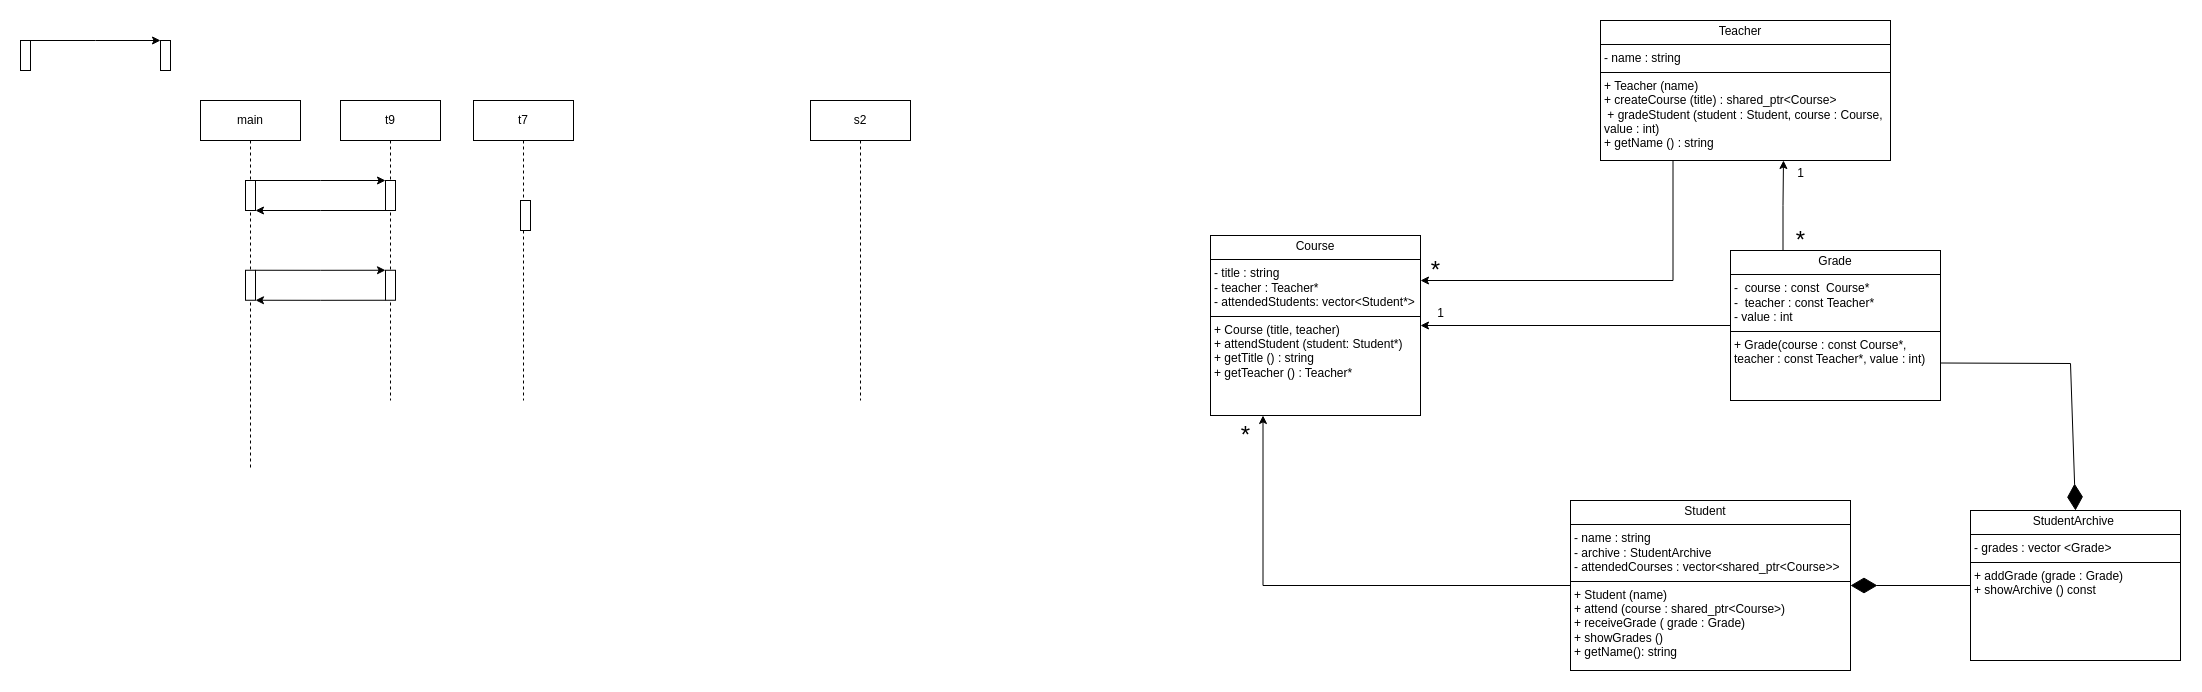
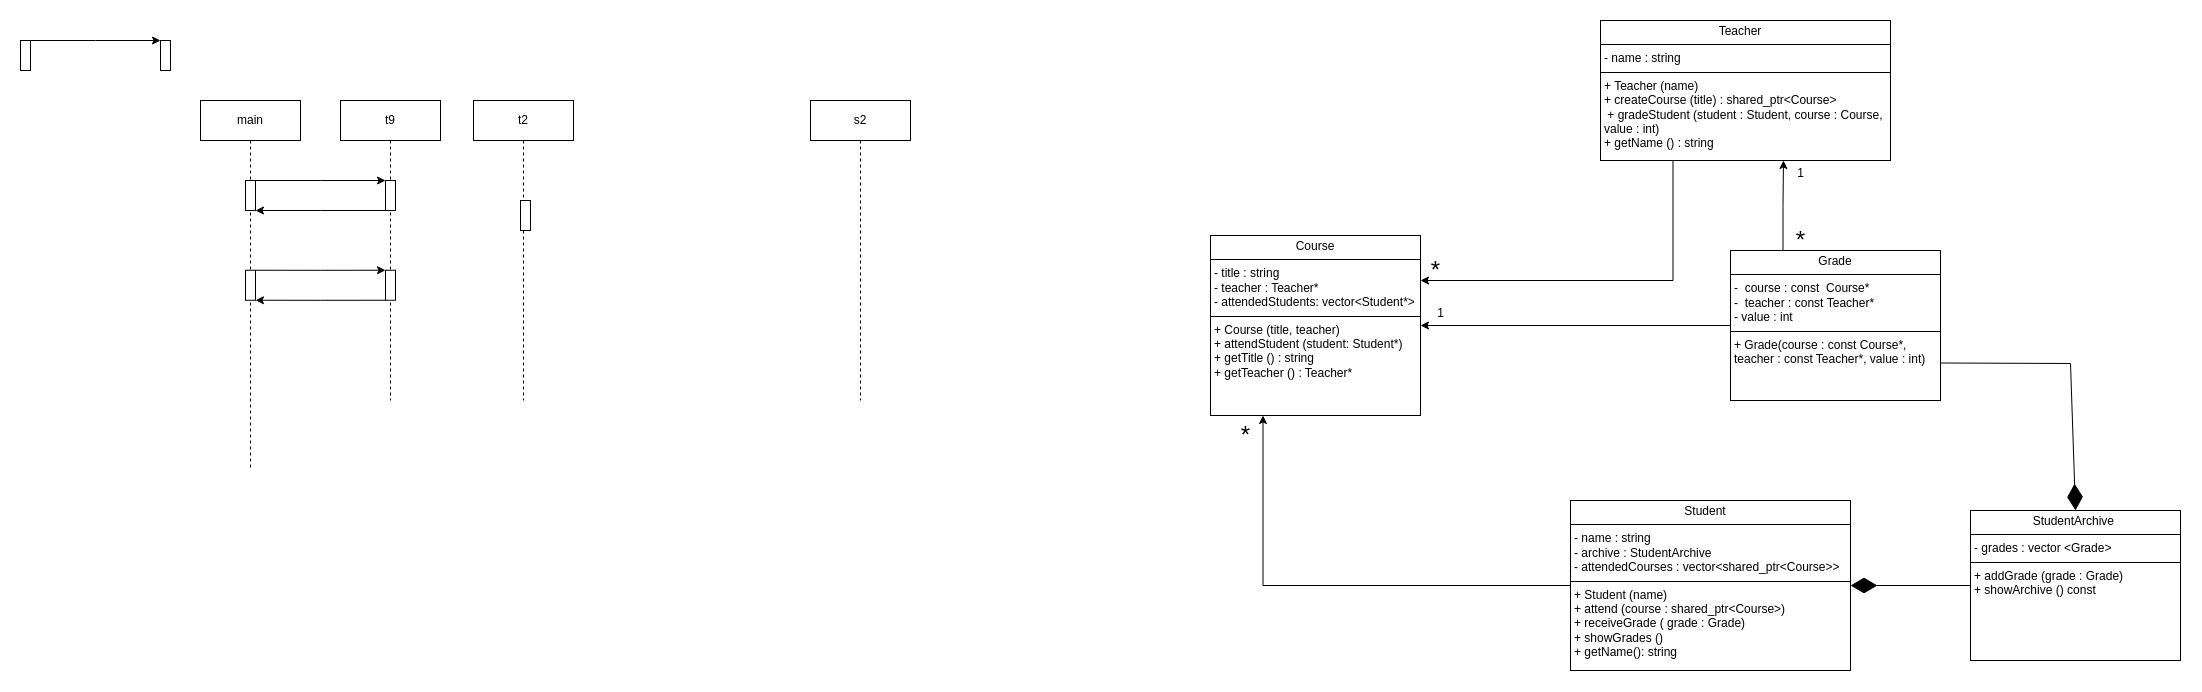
(524, 121) -> (524, 121)
